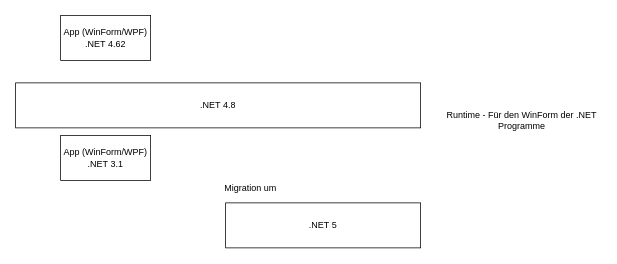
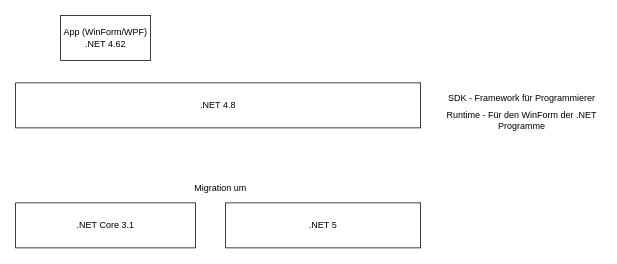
none -> (522, 98)
(105, 158) -> none
(252, 188) -> (222, 188)
none -> (105, 225)
